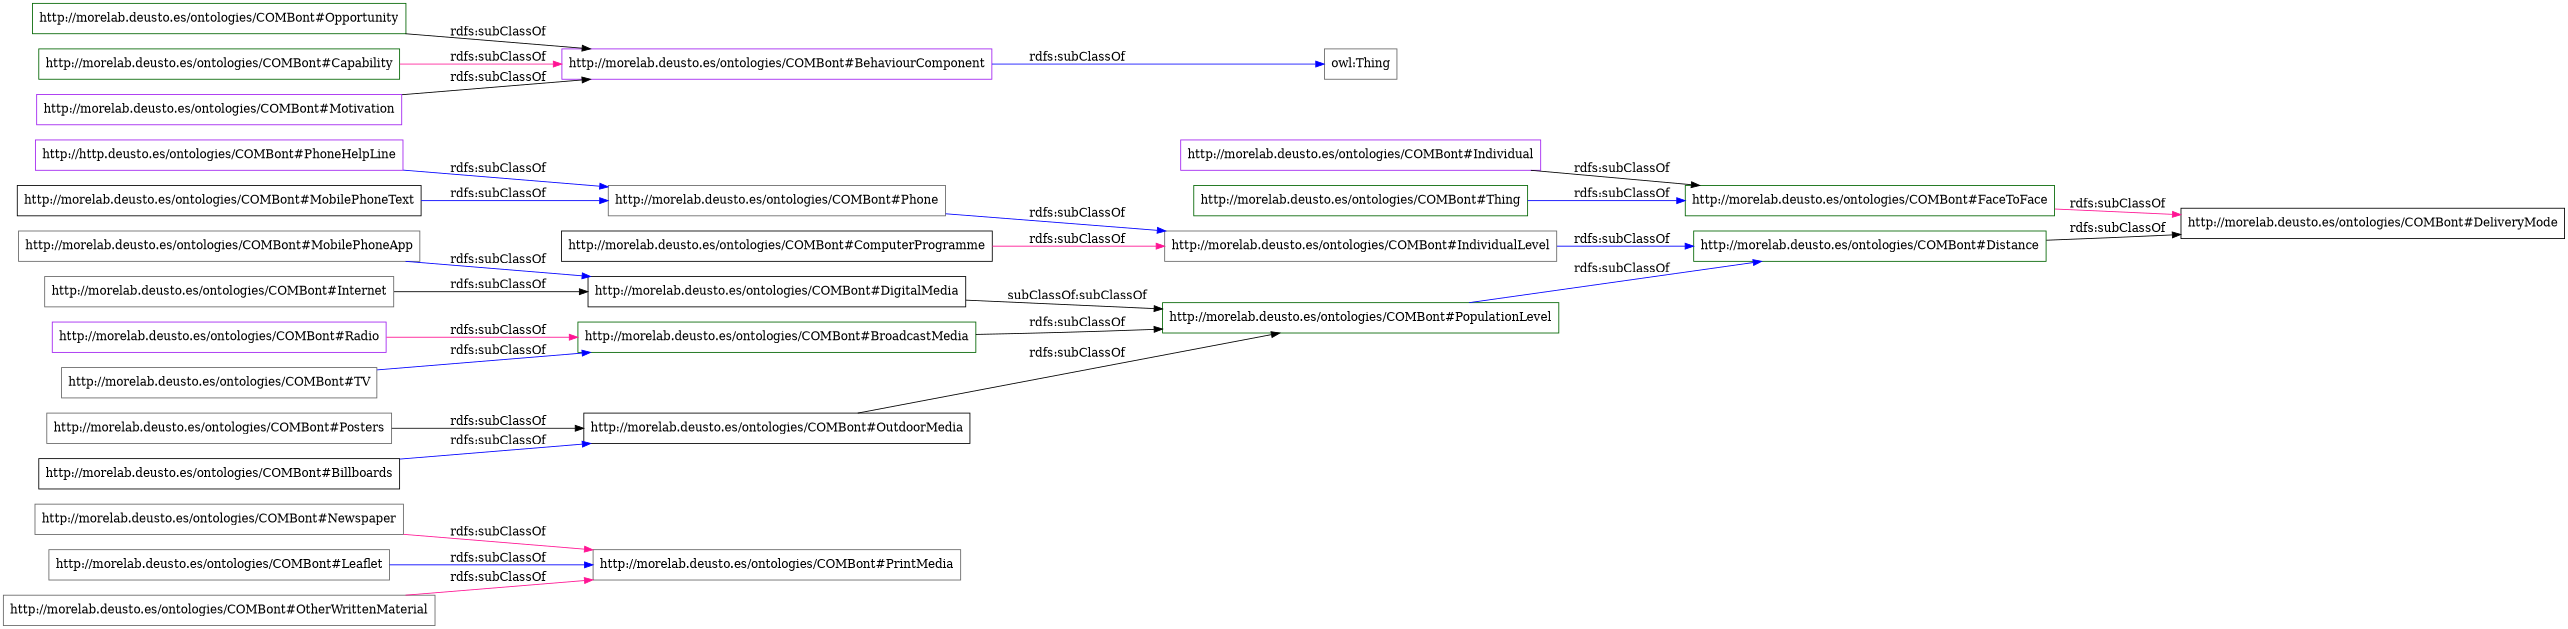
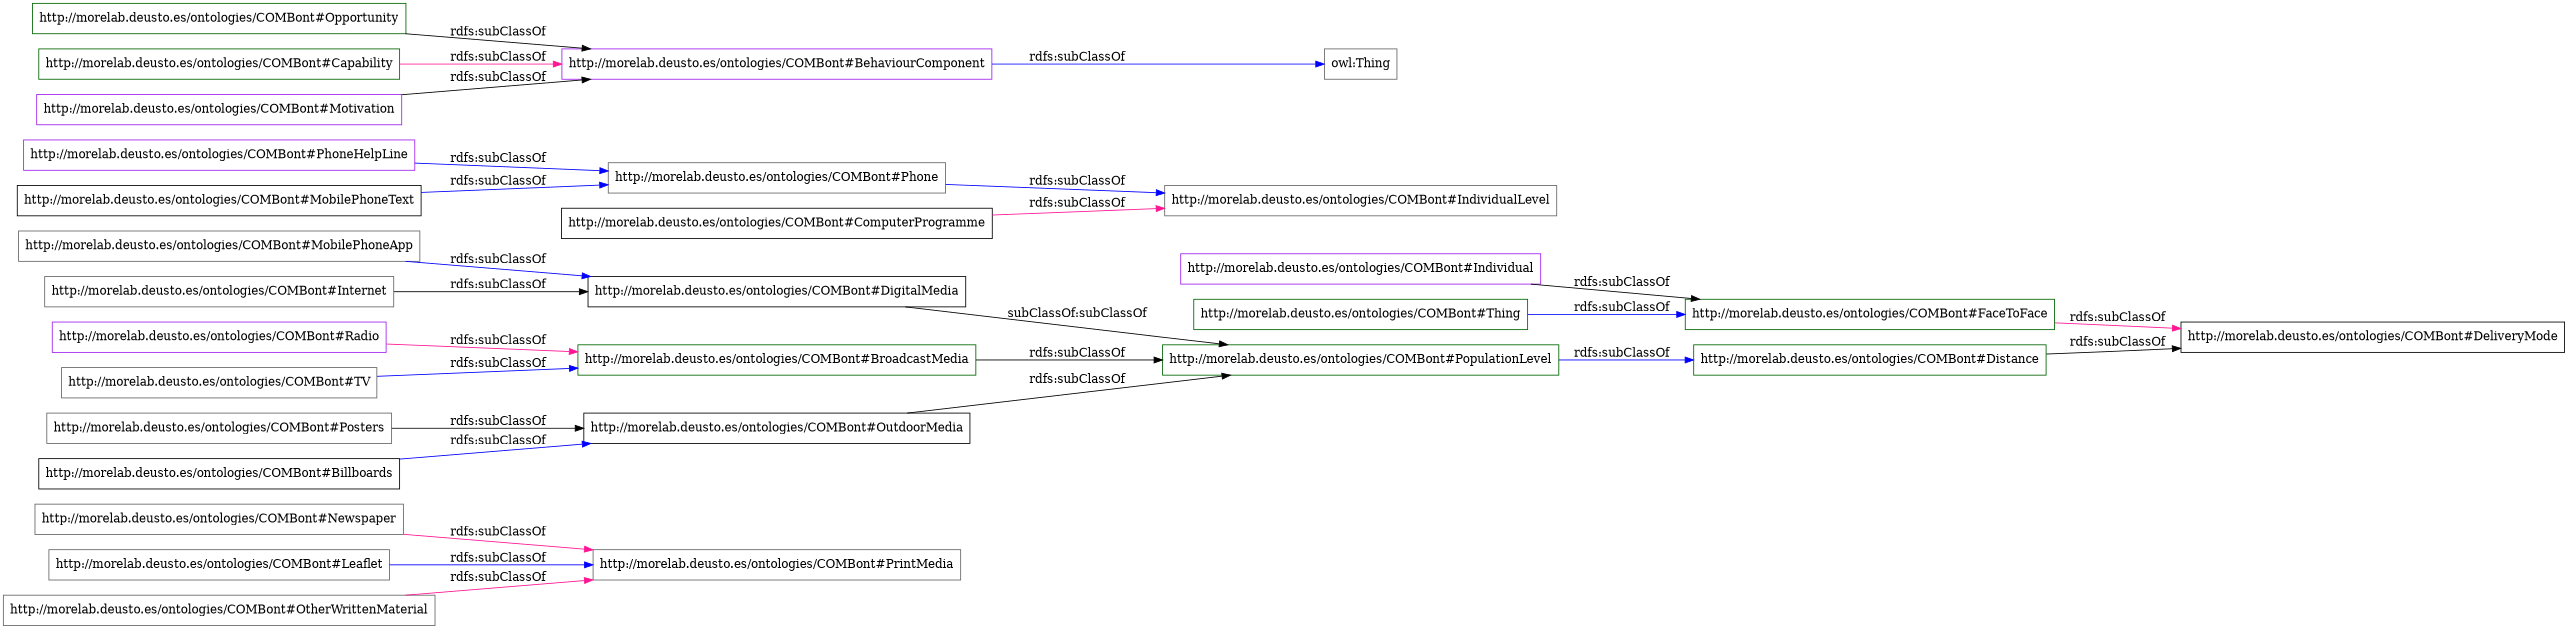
(219, 155) -> (219, 155)
(1621, 246) -> none
